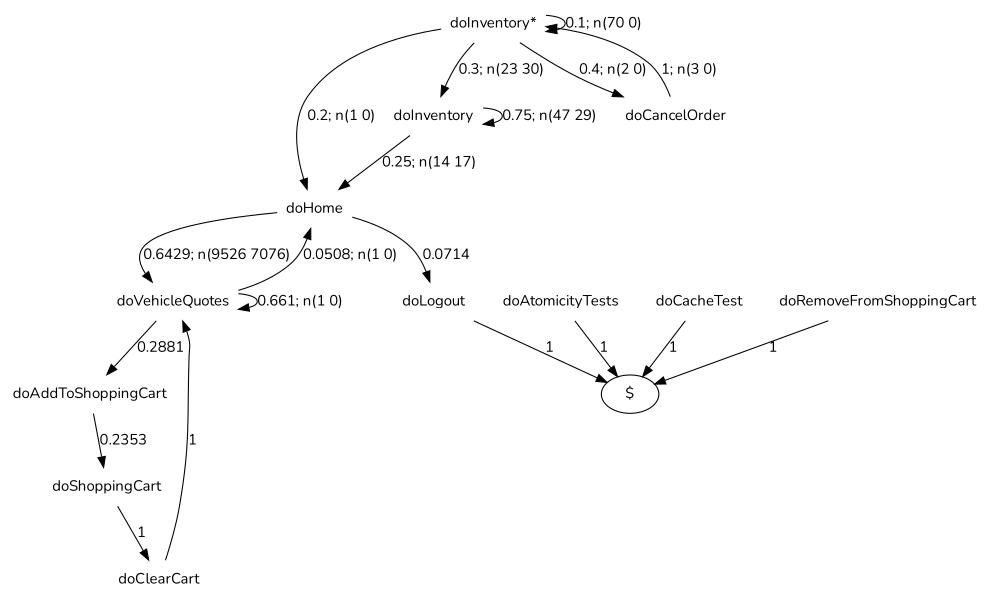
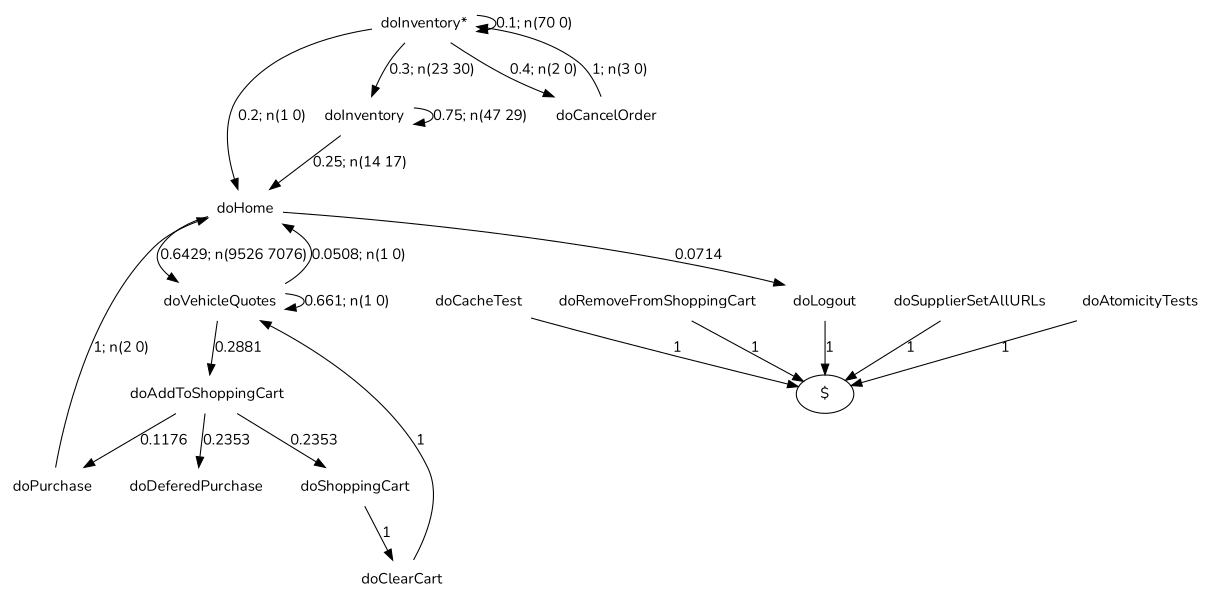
none -> (970, 301)
none -> (53, 487)
none -> (197, 487)
